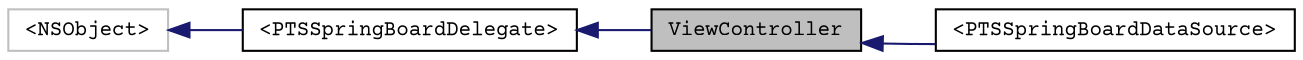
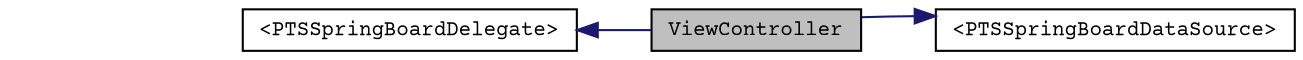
(88, 30) -> none
(909, 44) -> (888, 17)
